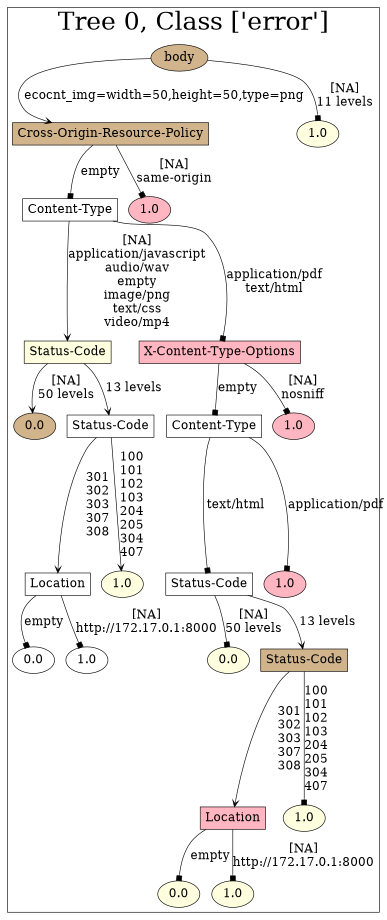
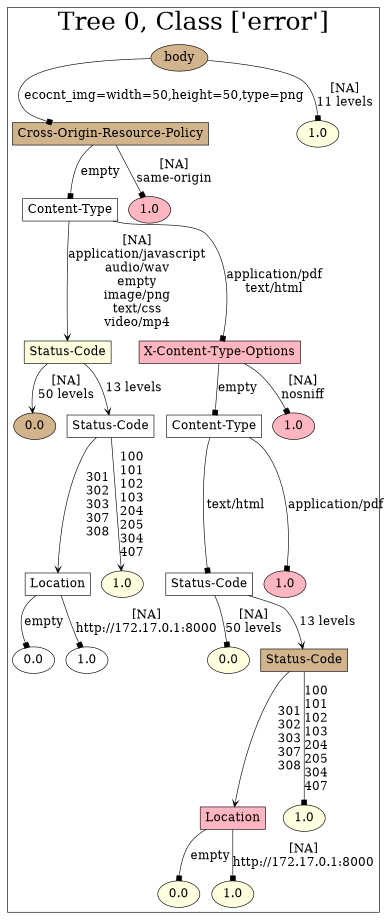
(59, 67) -> (59, 67)
